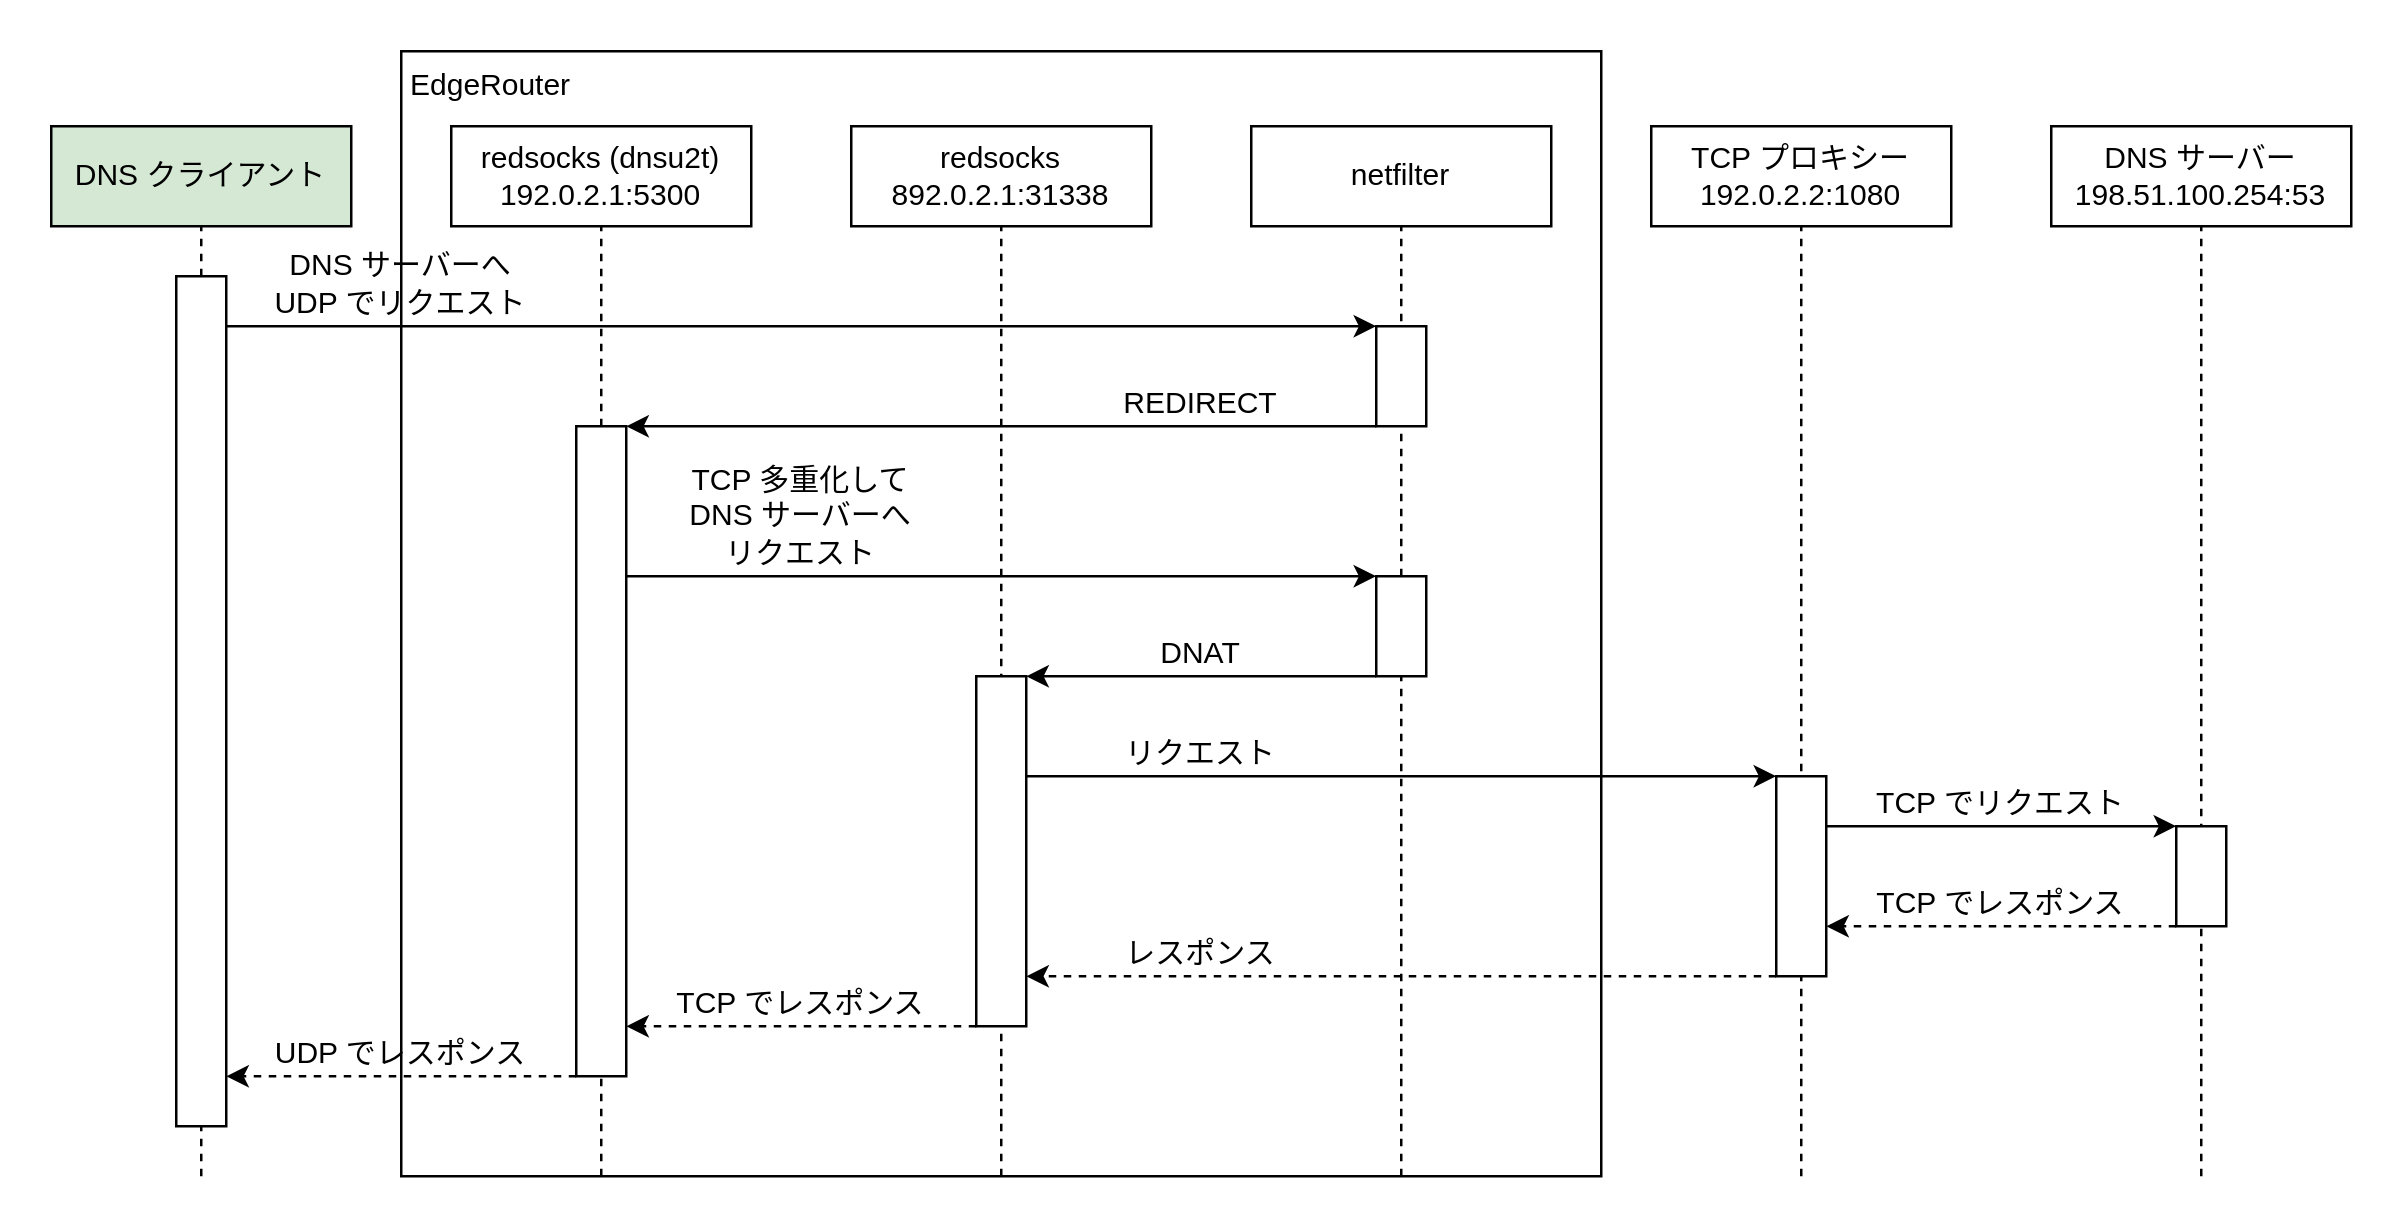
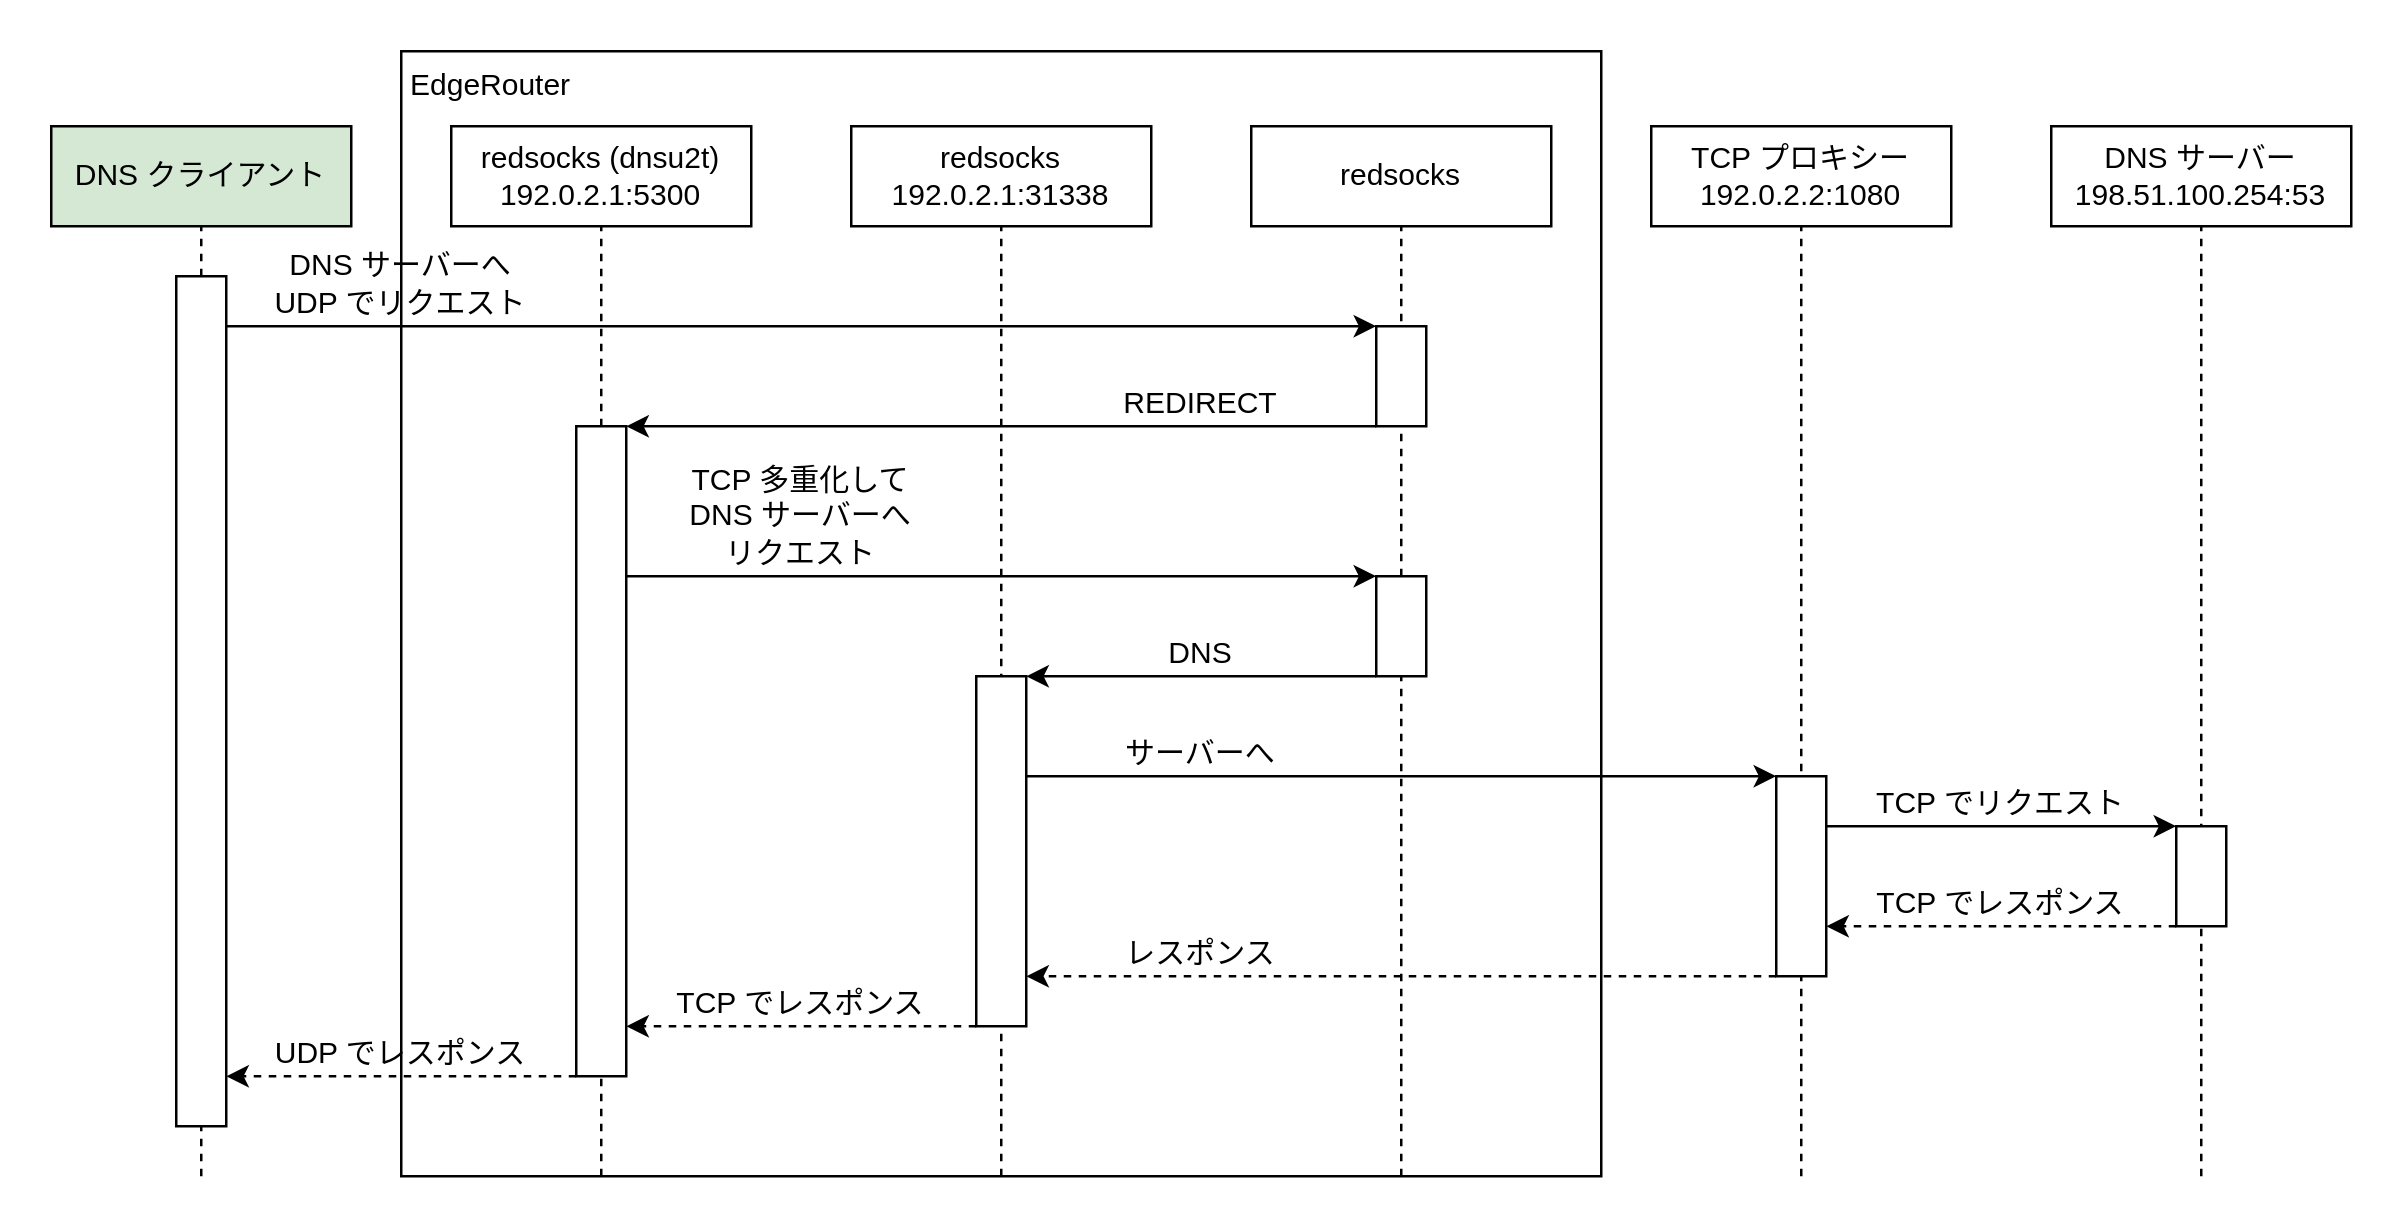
(1001, 176) -> (1001, 176)
(1401, 176) -> (1401, 176)
(1201, 651) -> (1201, 651)
(1201, 751) -> (1201, 751)
